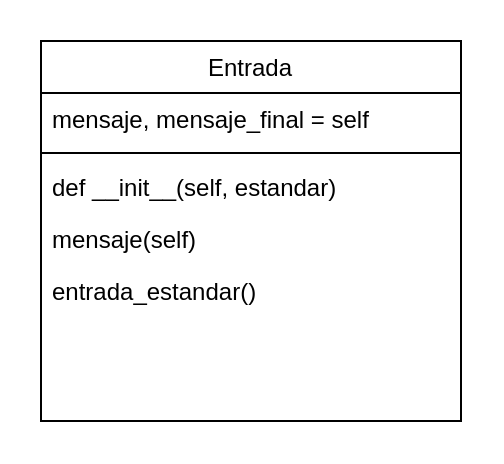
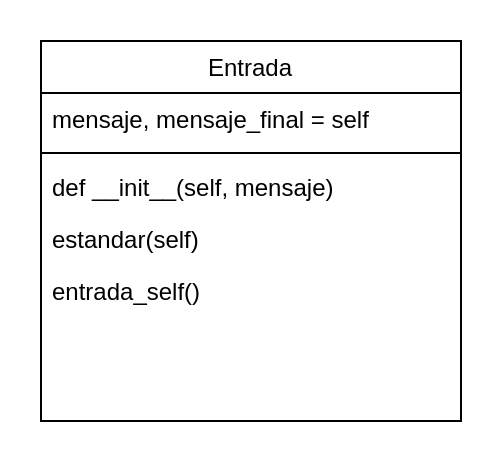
(221, 188) -> (215, 188)
(136, 240) -> (143, 240)
(173, 292) -> (143, 292)
